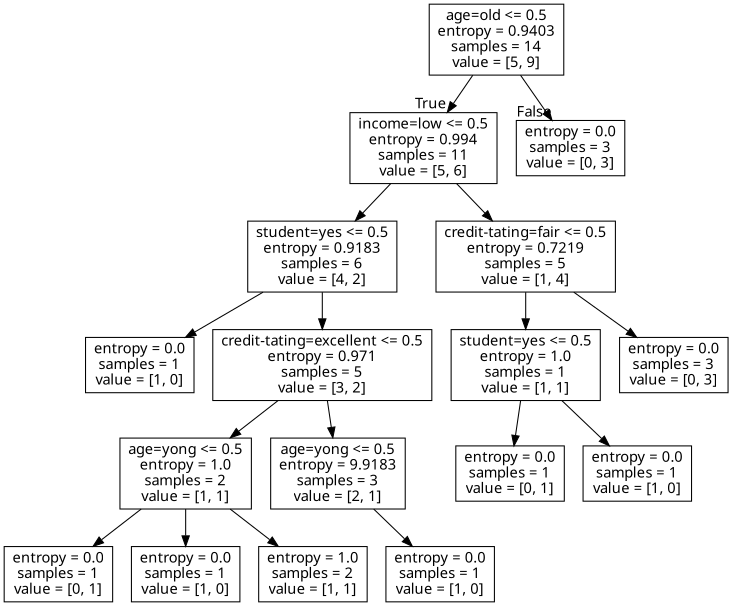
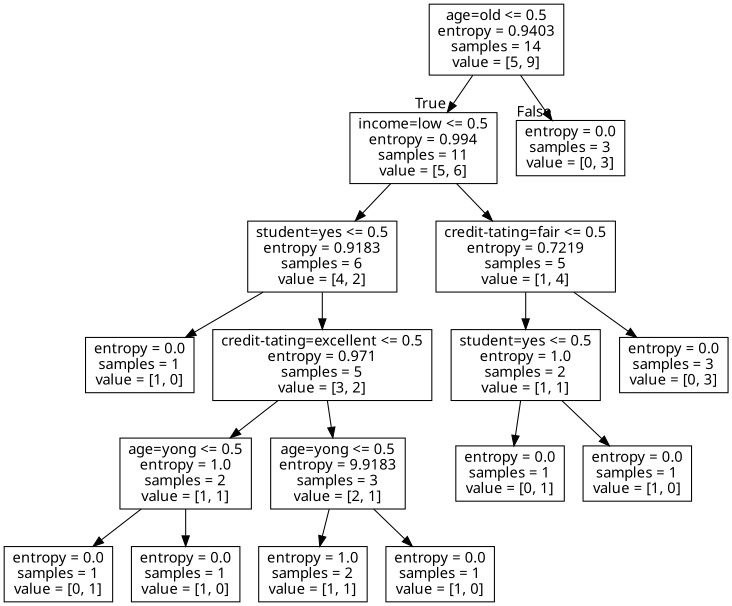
(526, 365) -> (526, 365)
(250, 524) -> (326, 522)
